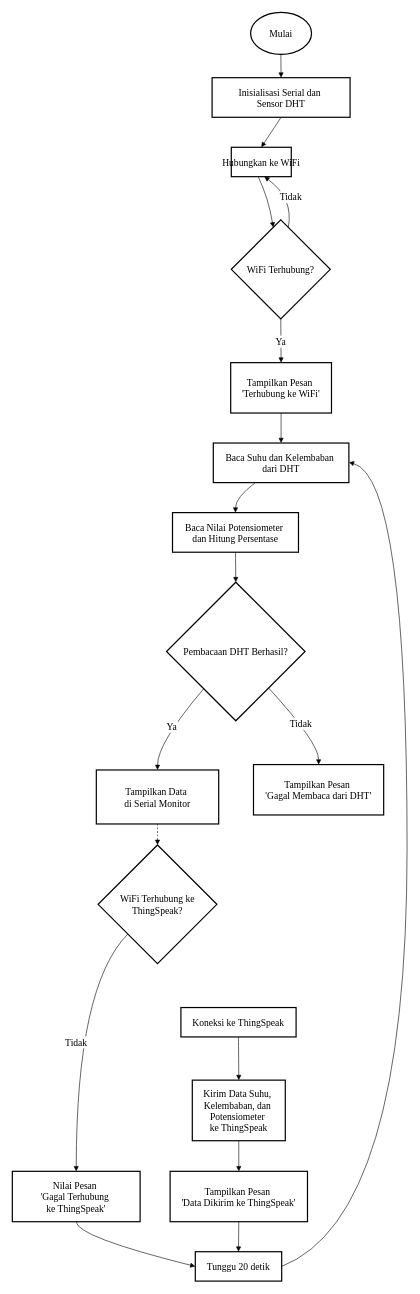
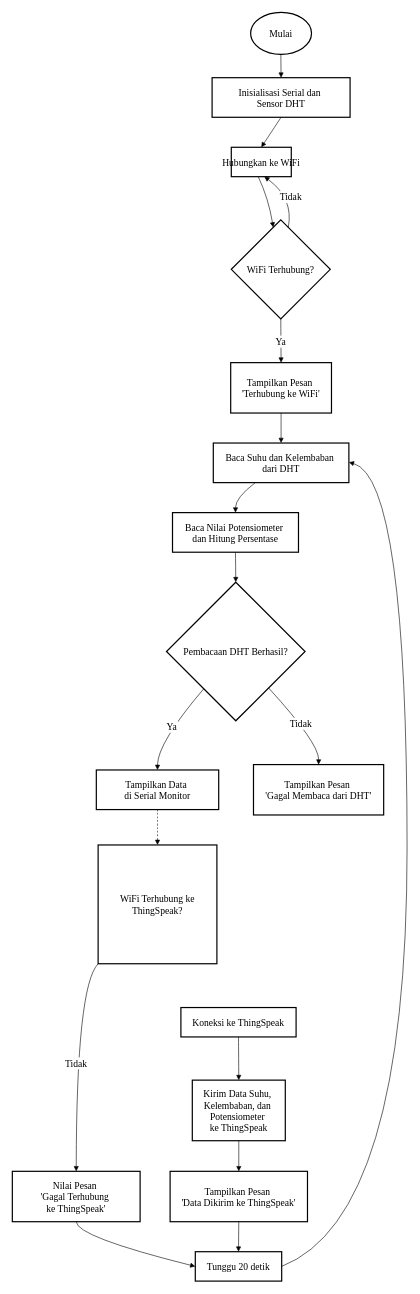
(158, 797) -> (158, 790)
(158, 905) -> (158, 905)
